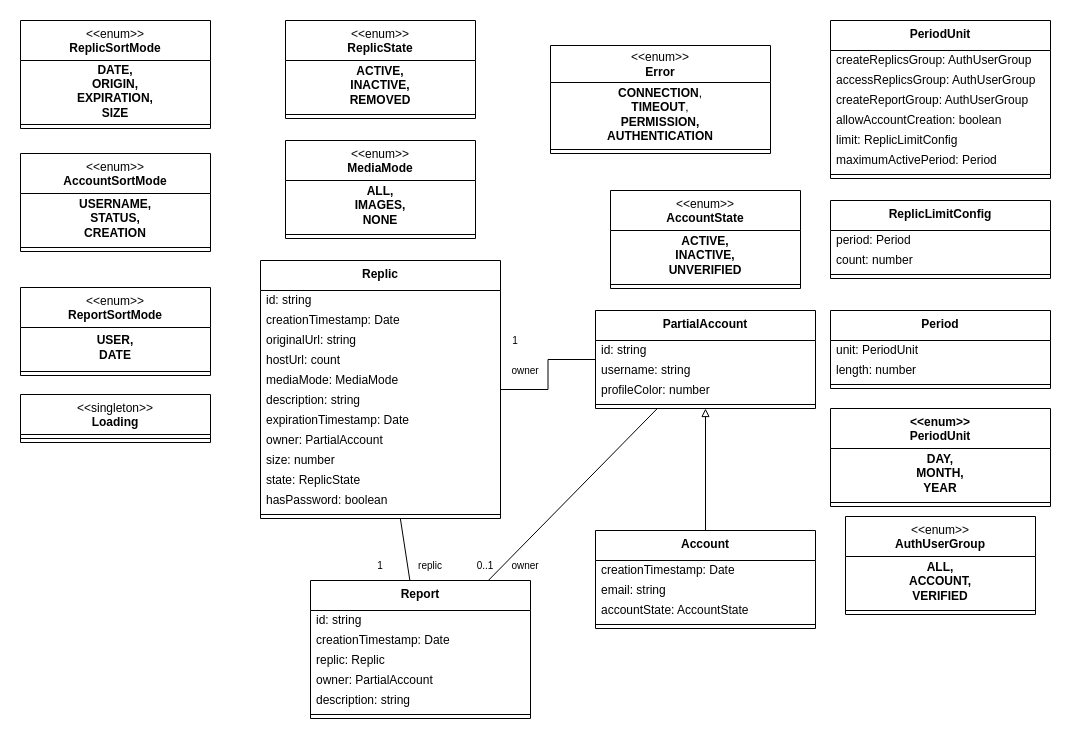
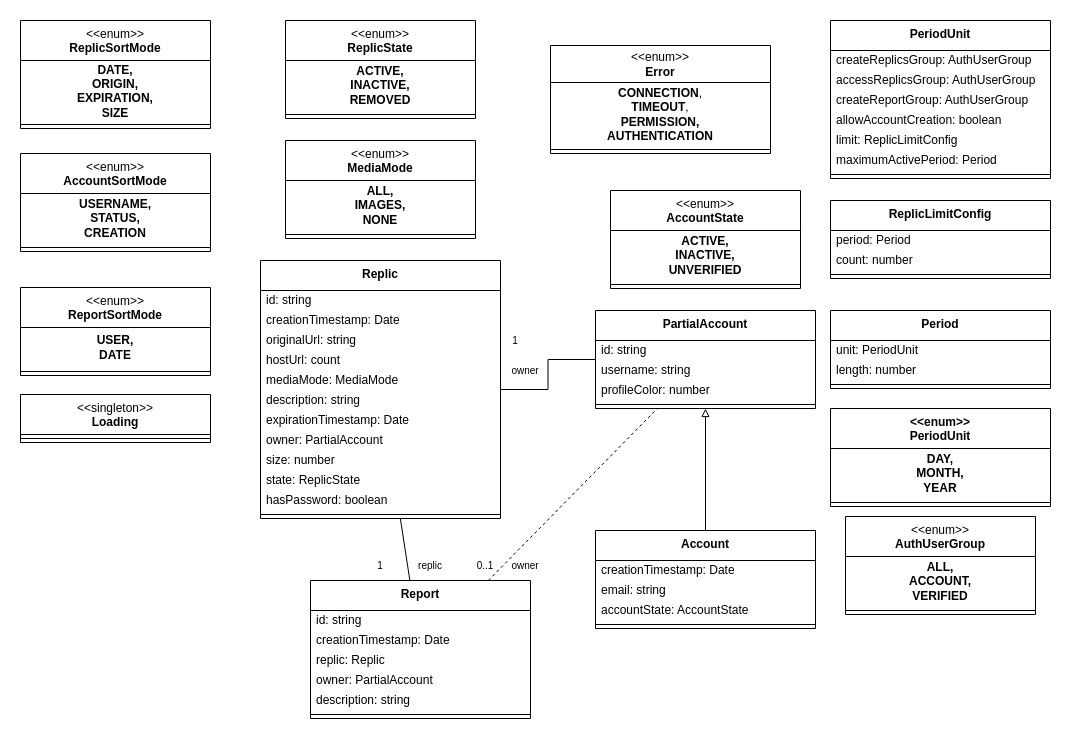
(572, 495) -> (572, 495)
